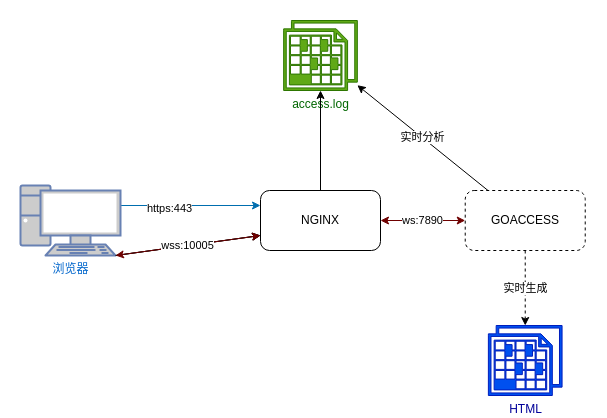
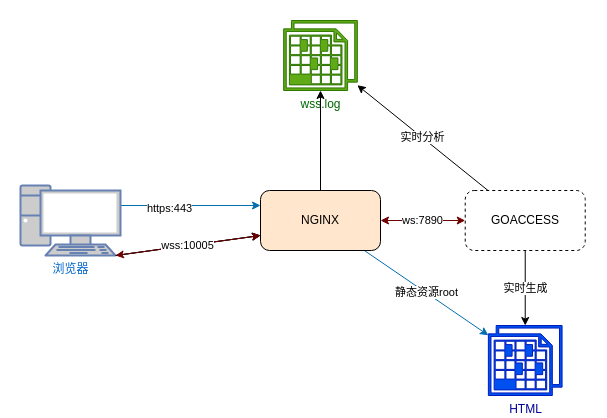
(321, 105) -> (321, 105)
(321, 221) -> (321, 221)
(525, 266) -> (525, 266)
none -> (423, 291)
